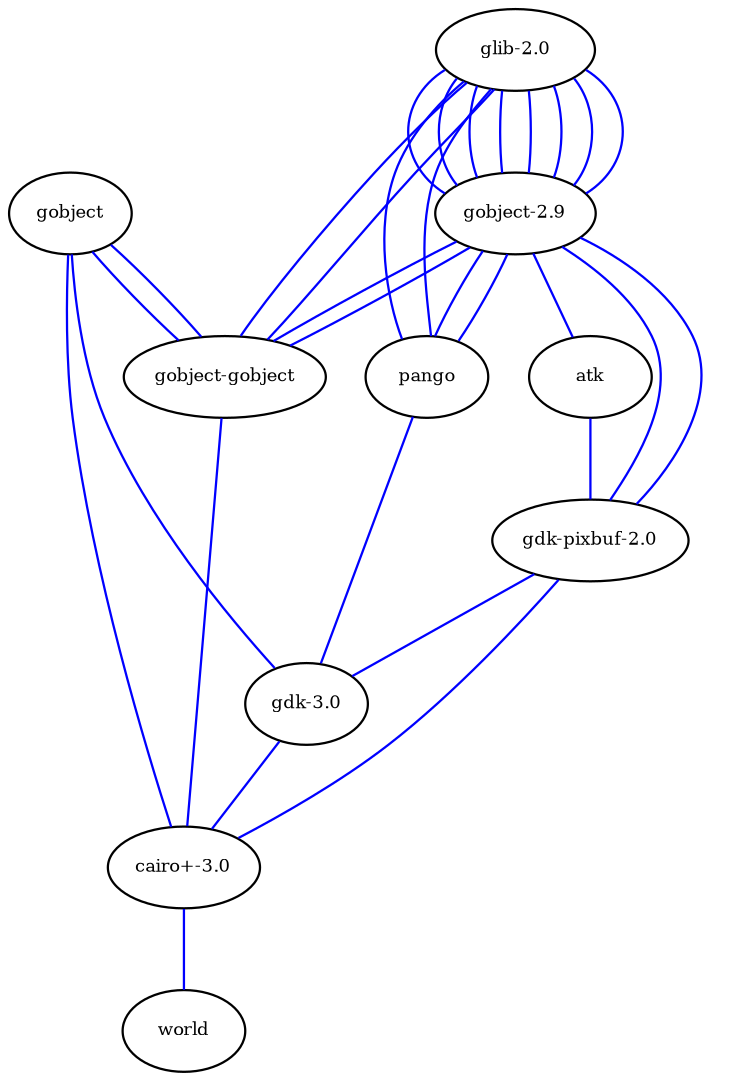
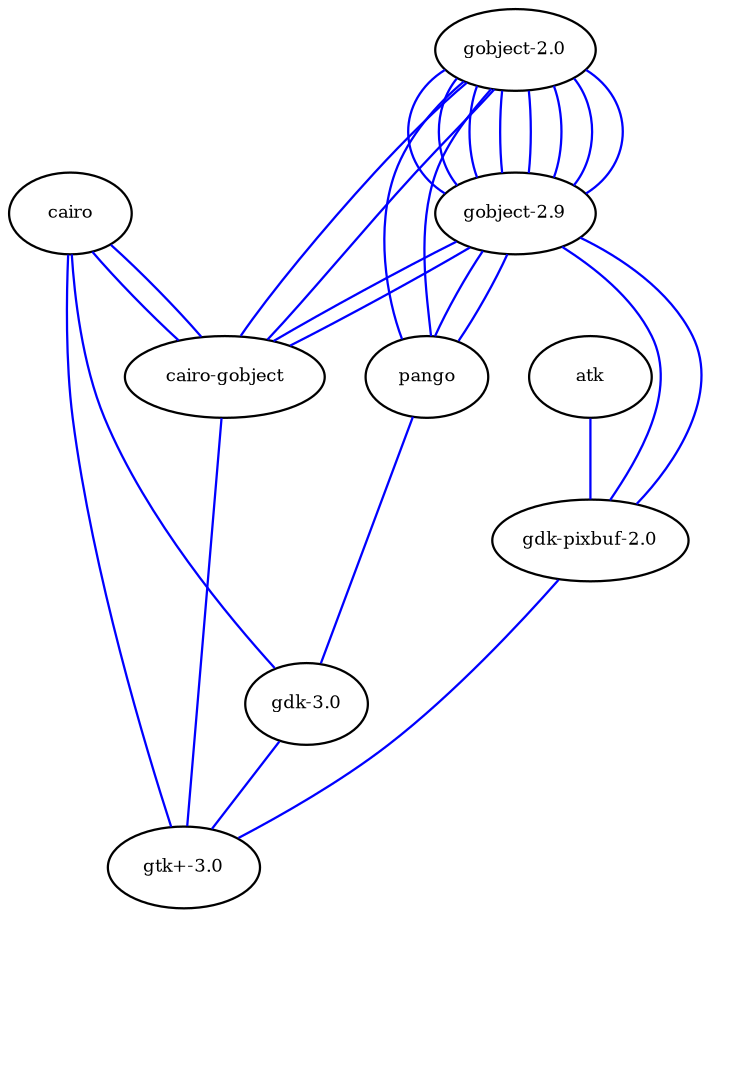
(515, 50) -> (515, 50)
(70, 213) -> (70, 213)
(553, 295) -> none
(225, 377) -> (225, 377)
(443, 625) -> none
(184, 867) -> (184, 867)
(184, 1031) -> none
